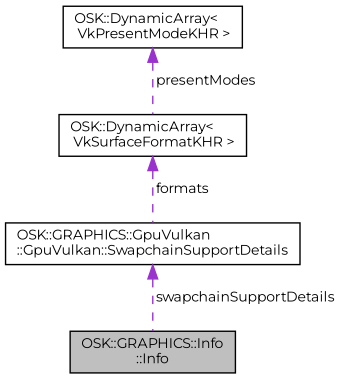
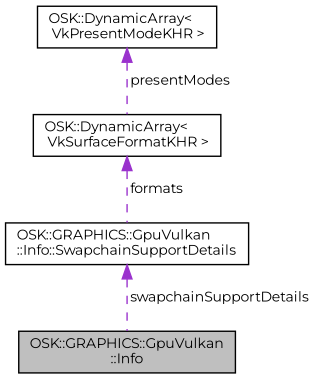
(153, 244) -> (127, 244)
(153, 352) -> (127, 352)
